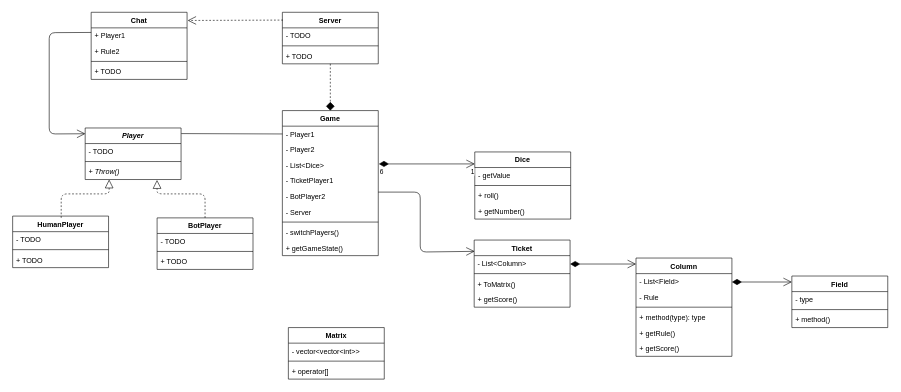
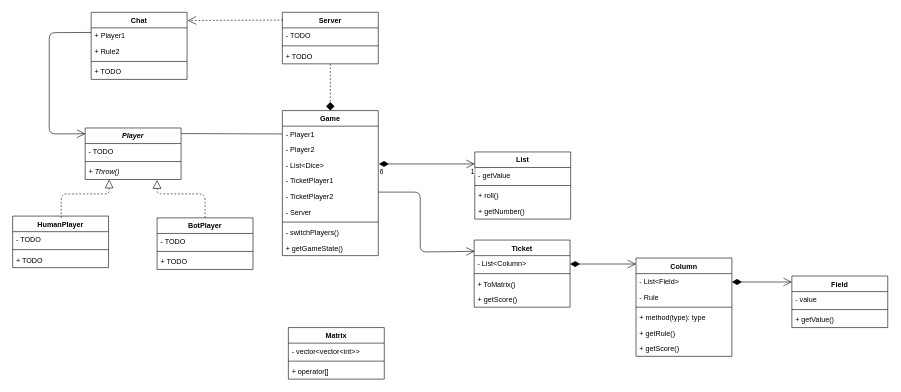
(523, 160) -> (523, 160)
(308, 197) -> (313, 197)
(807, 300) -> (808, 300)
(815, 320) -> (818, 320)
